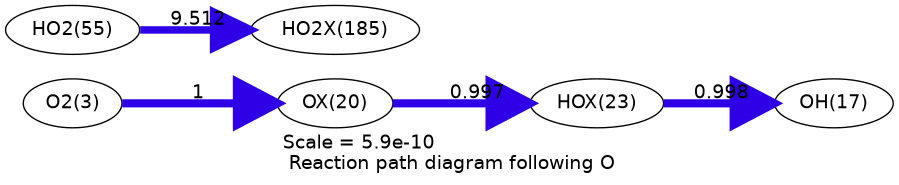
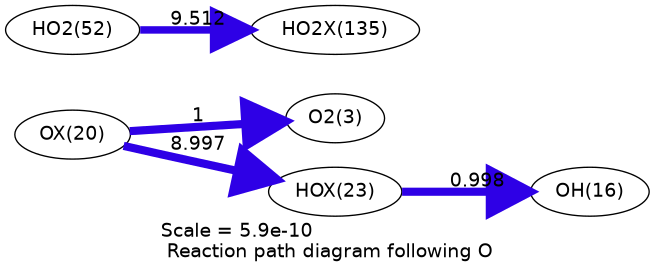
(73, 30) -> (73, 30)
(335, 30) -> (335, 30)
(475, 93) -> (196, 145)
(179, 103) -> (187, 127)
(834, 103) -> (590, 192)
